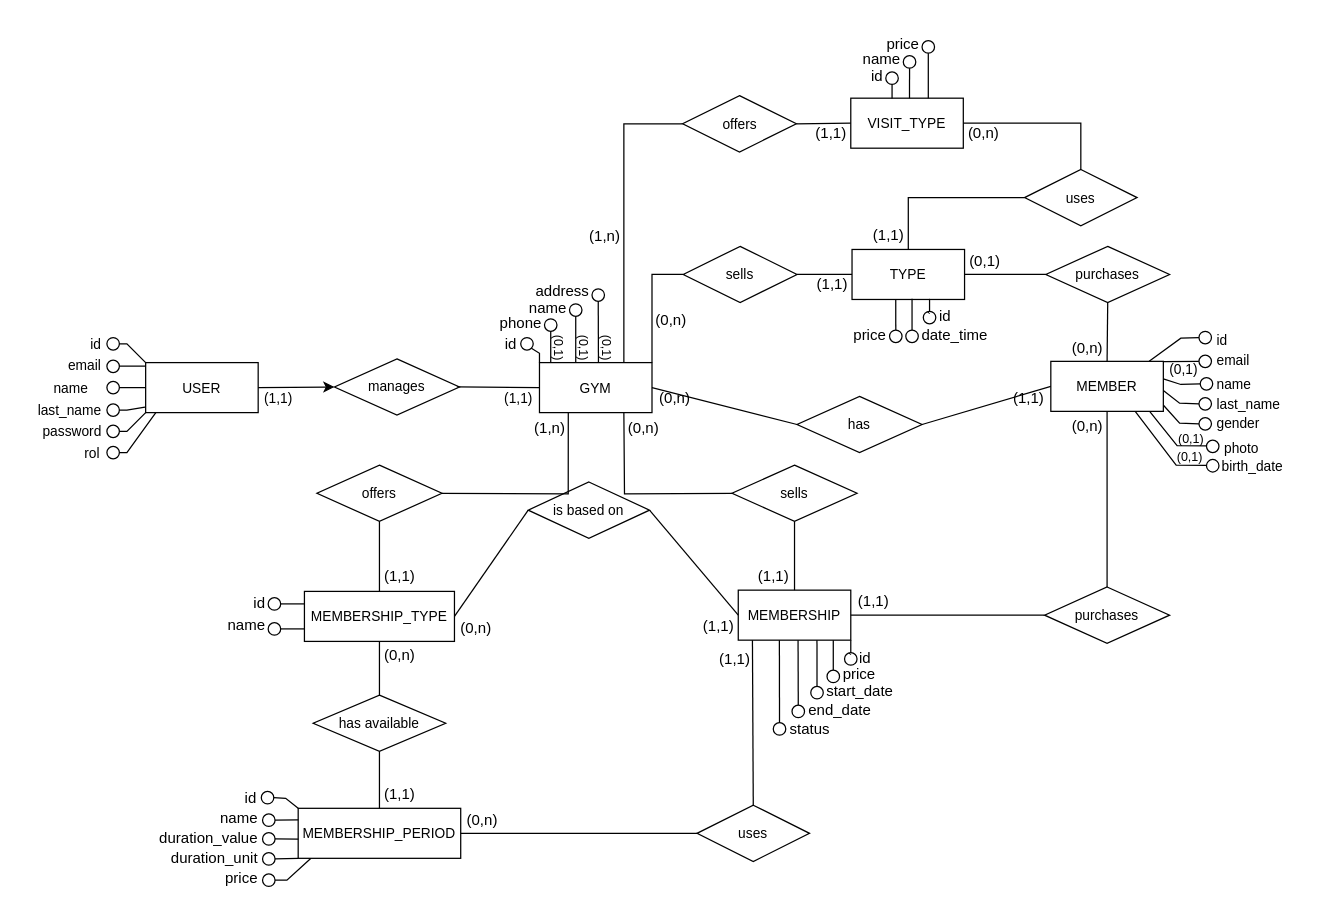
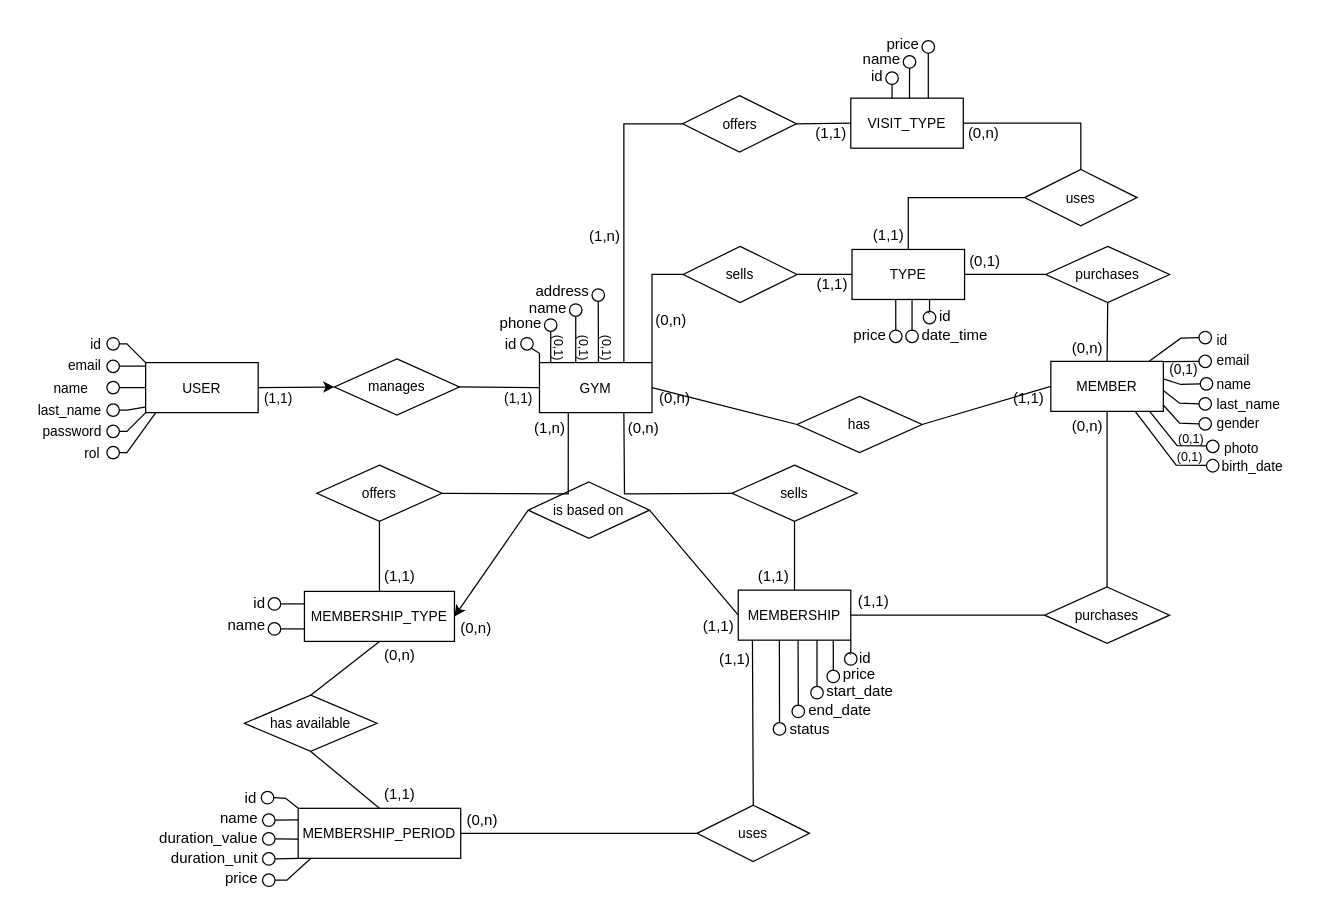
(458, 611) -> (459, 609)
(379, 723) -> (311, 723)
